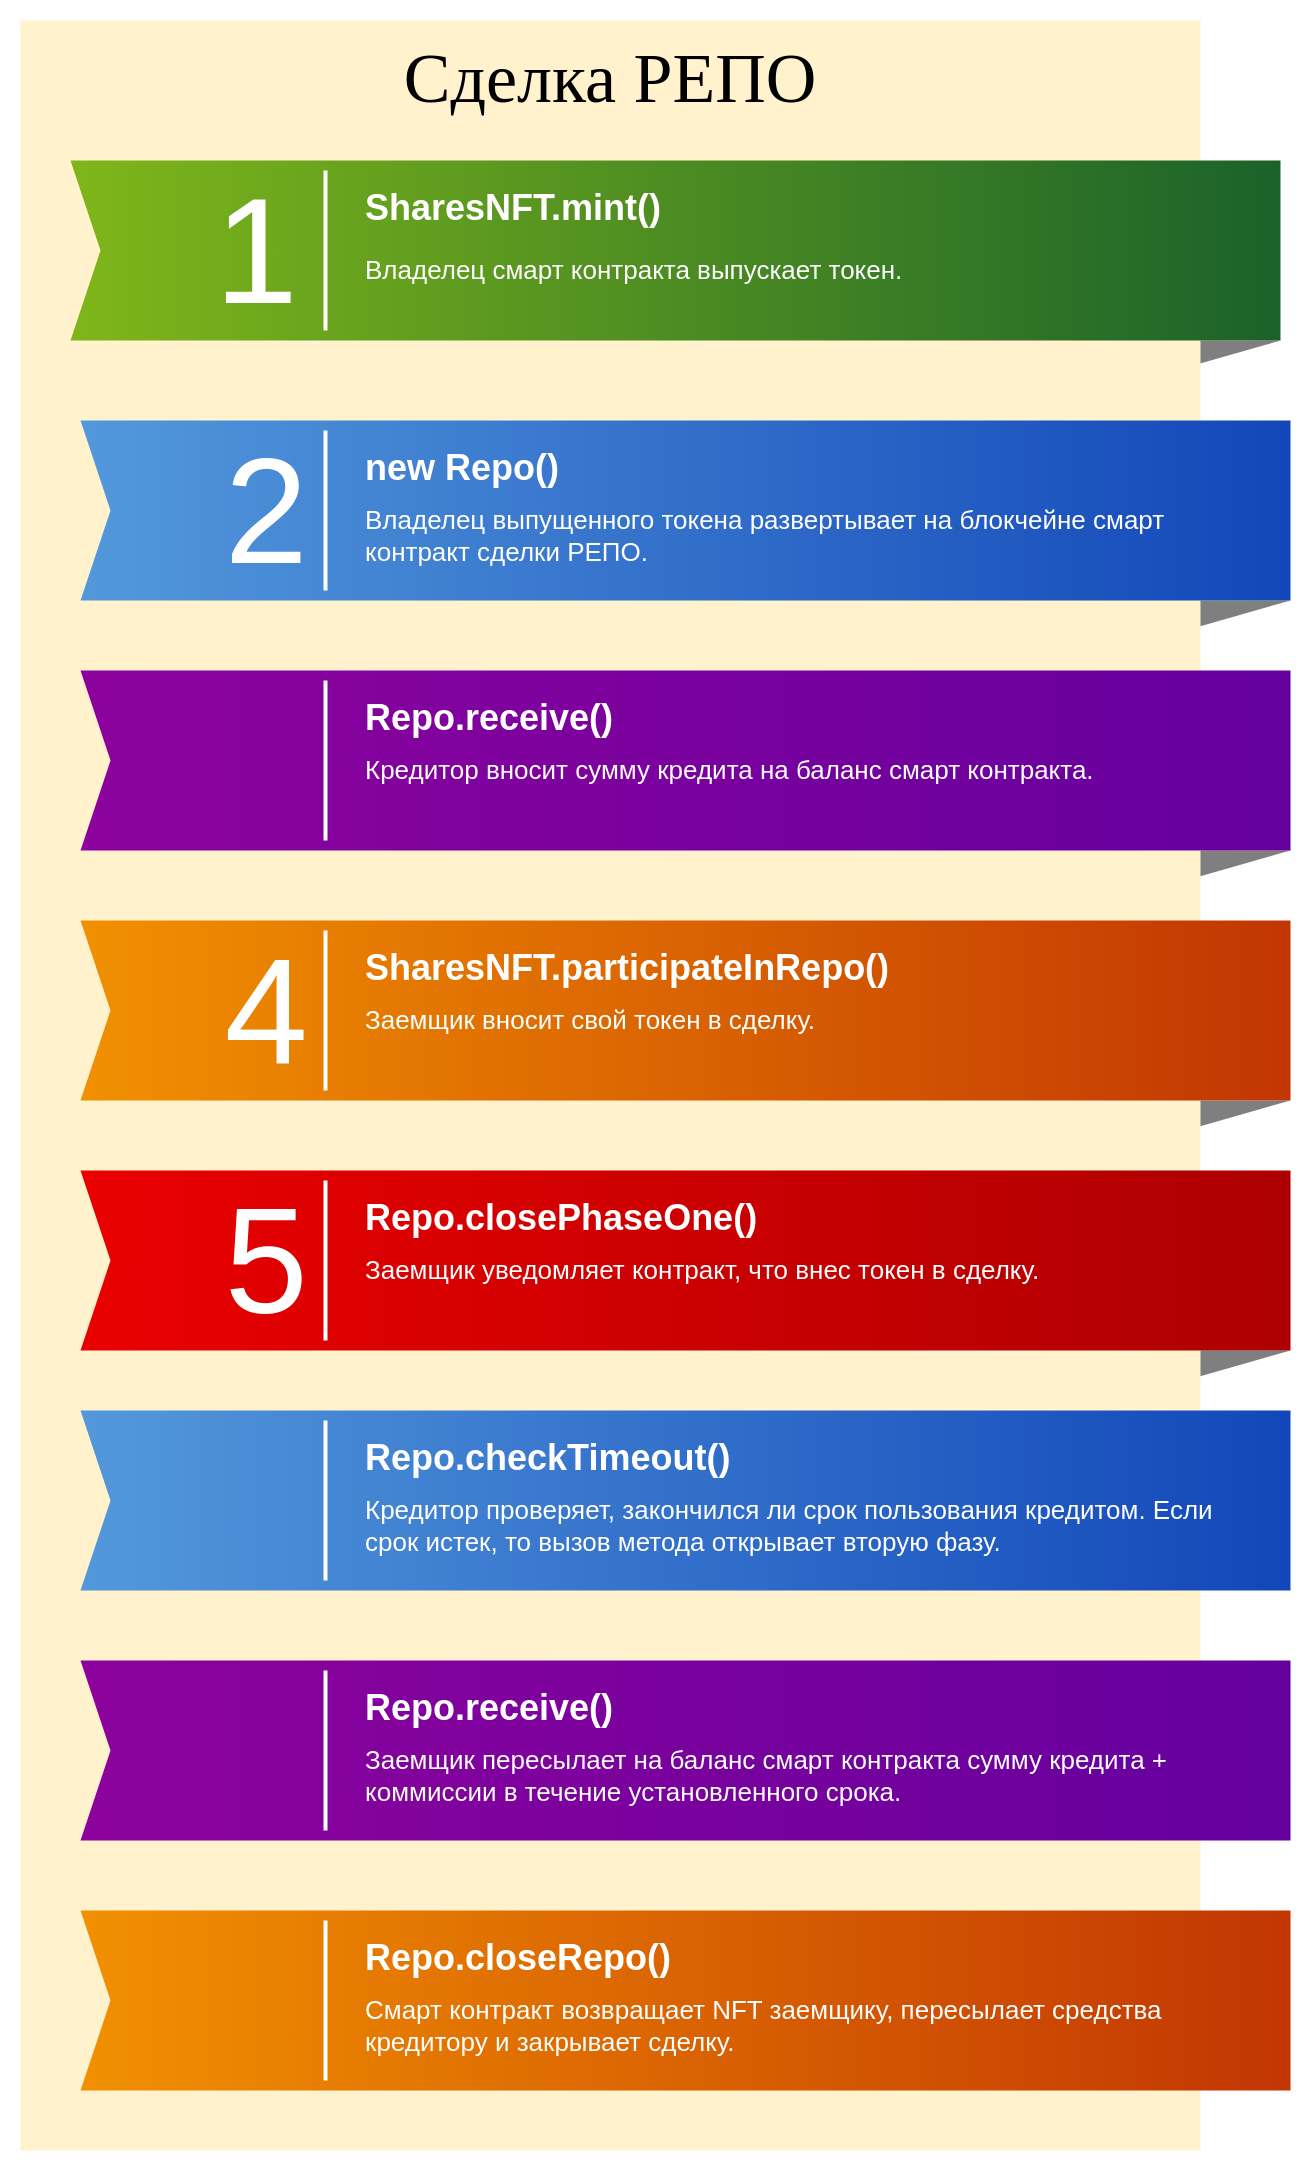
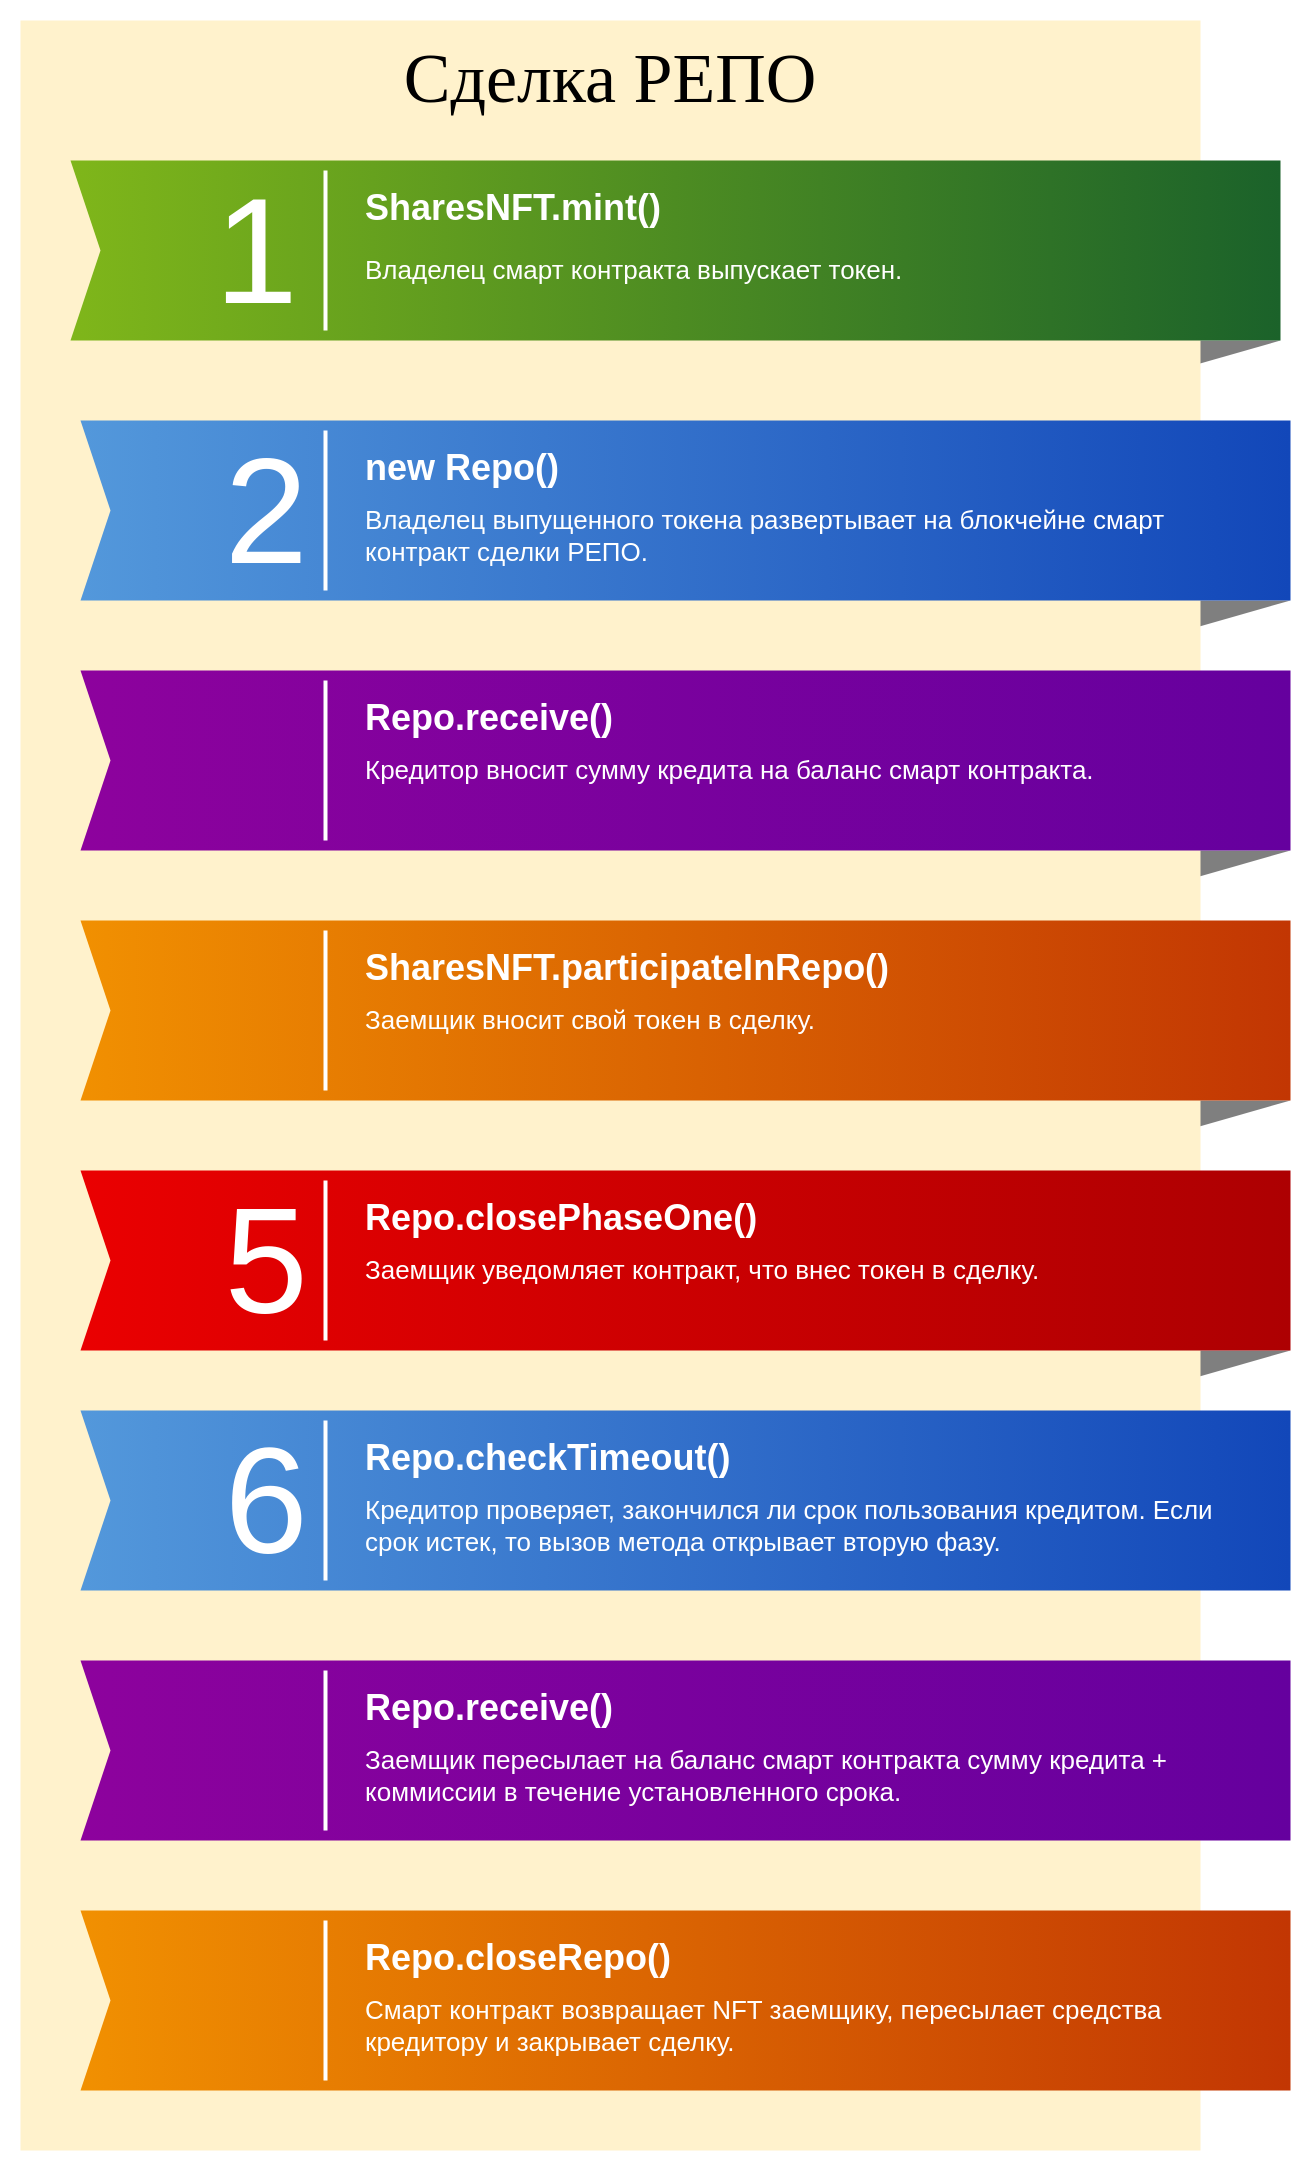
(211, 1011) -> none
none -> (211, 1501)
